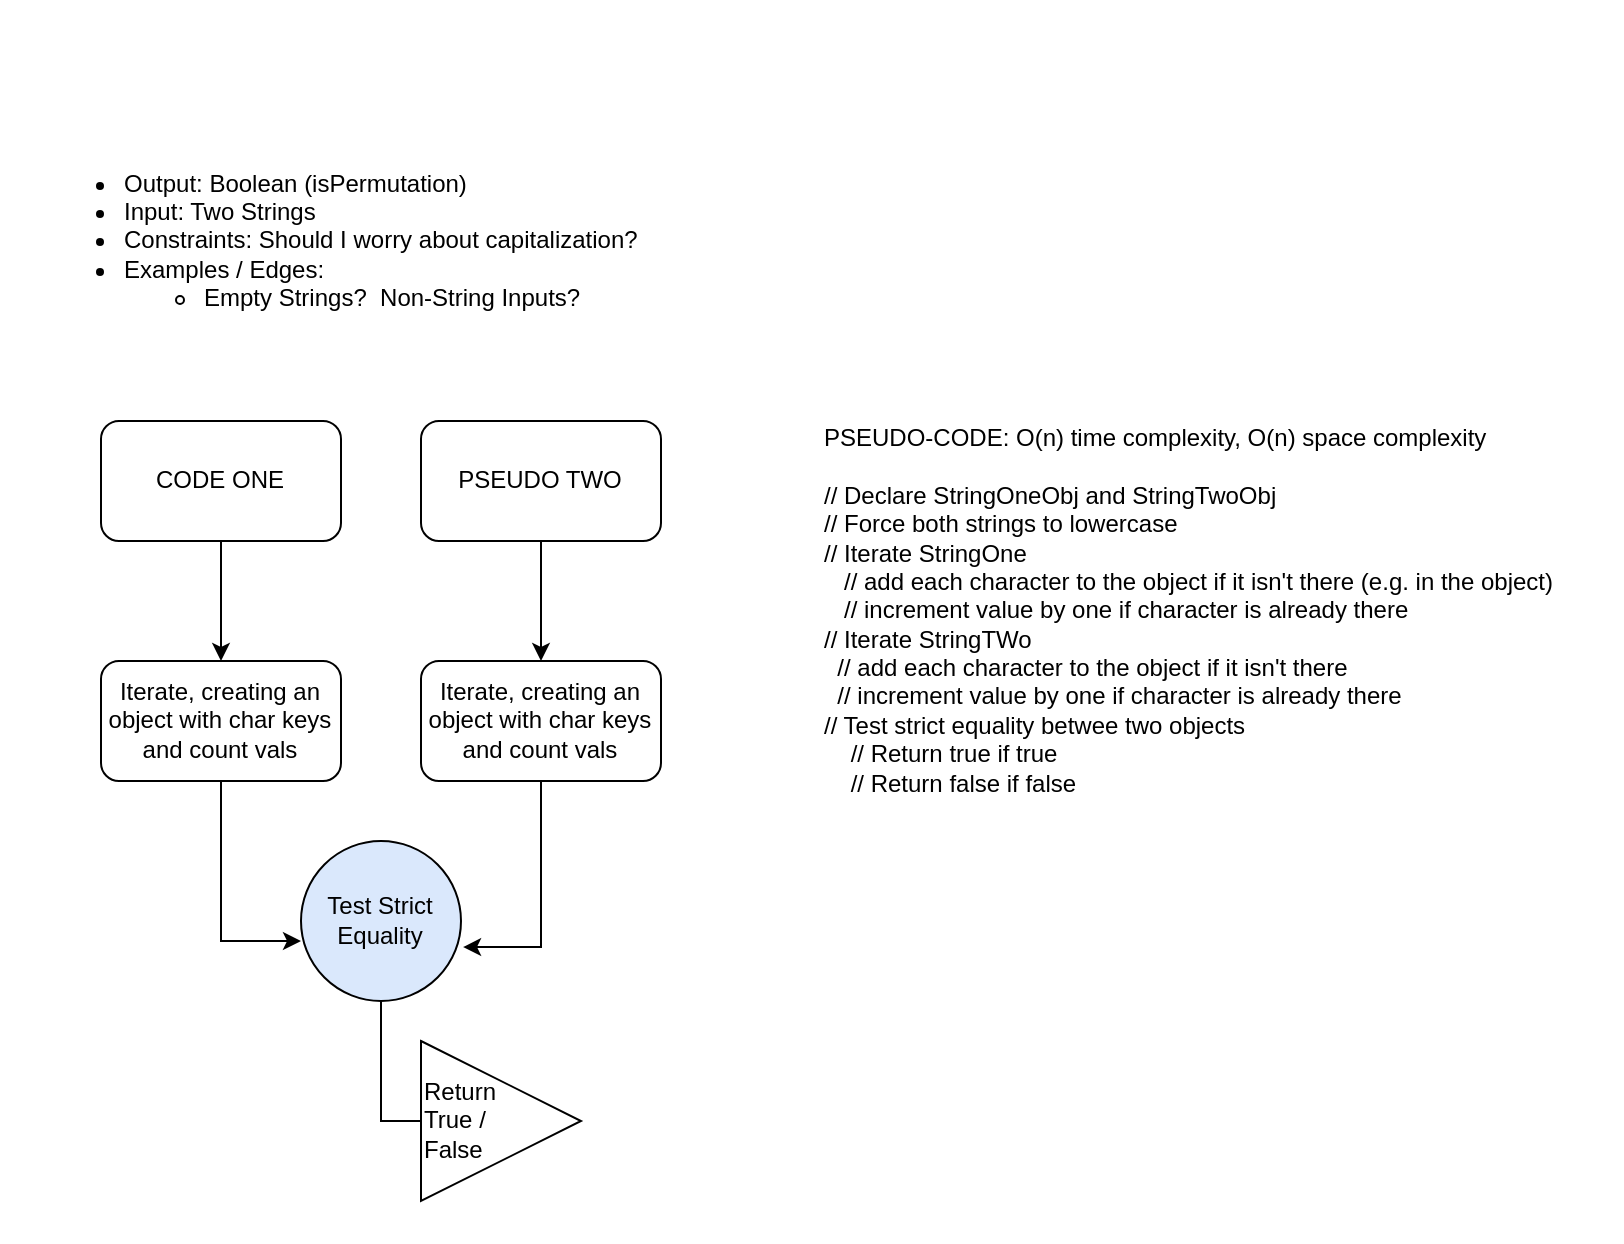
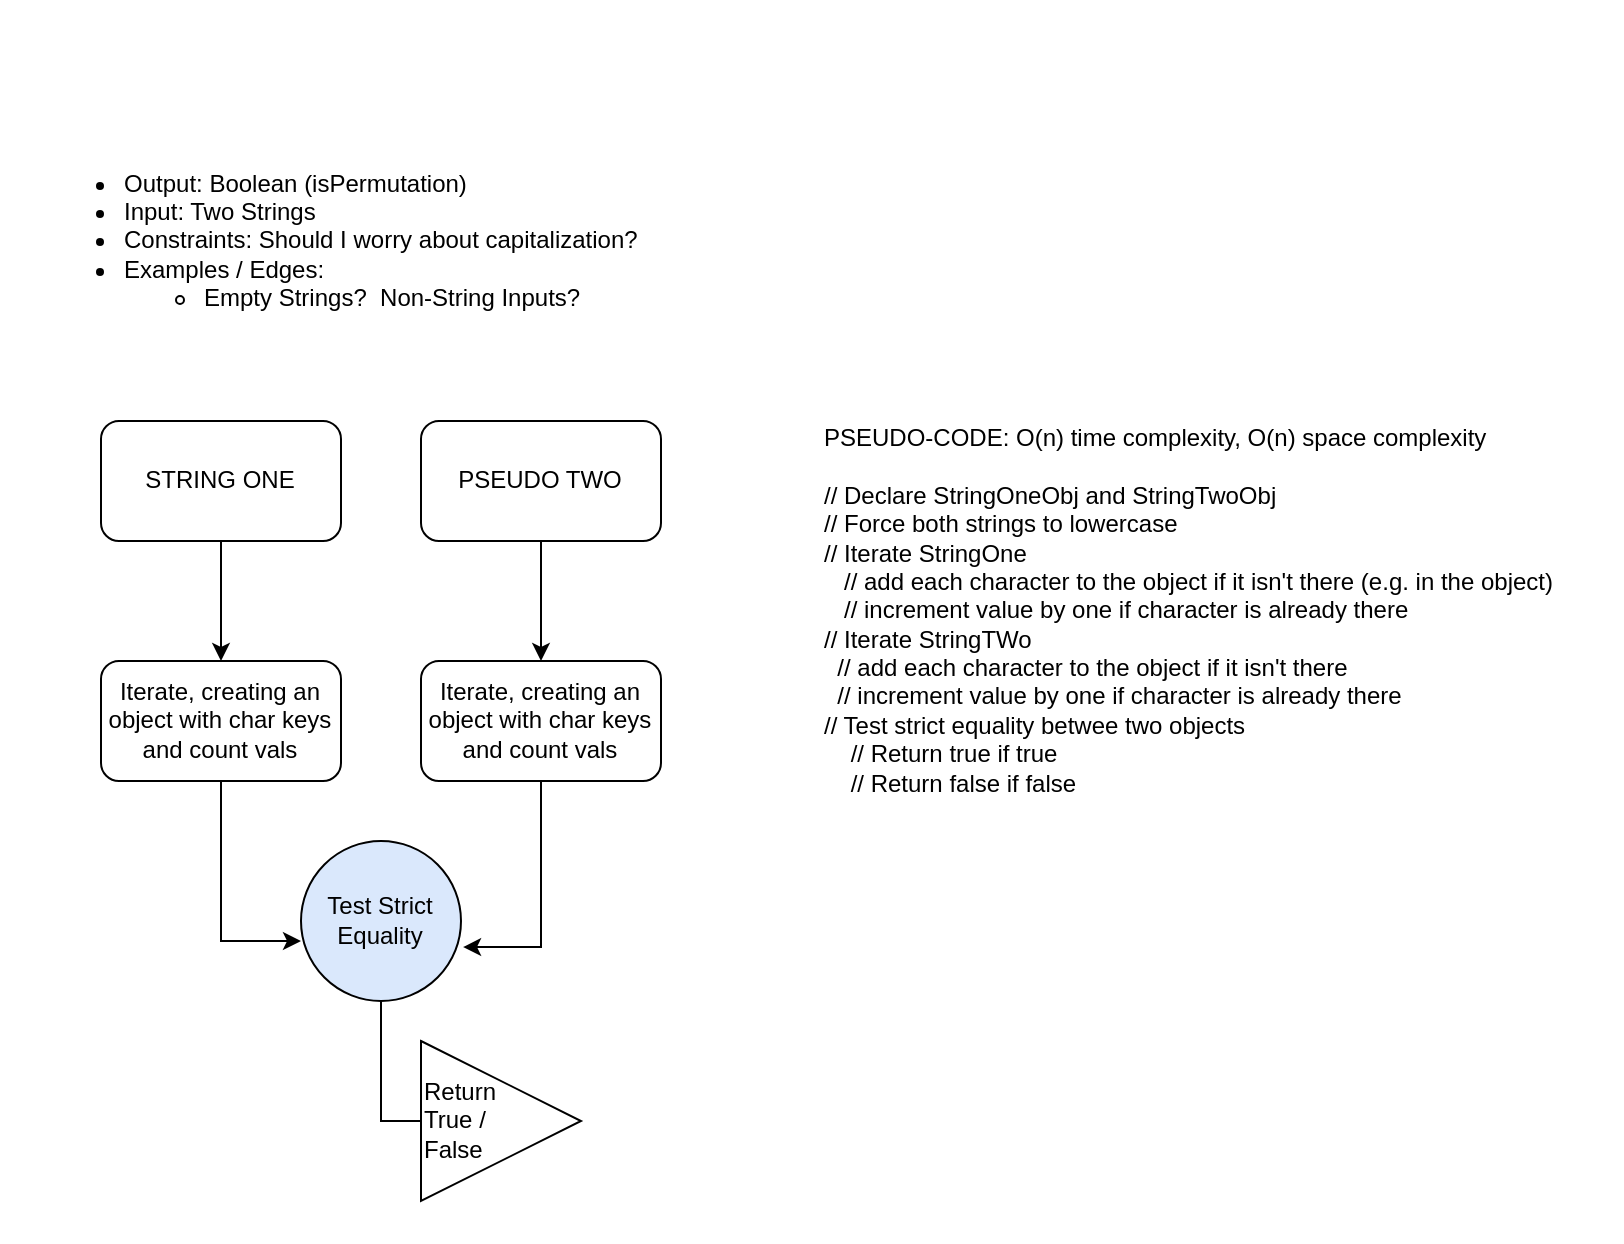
(221, 481) -> (221, 481)
